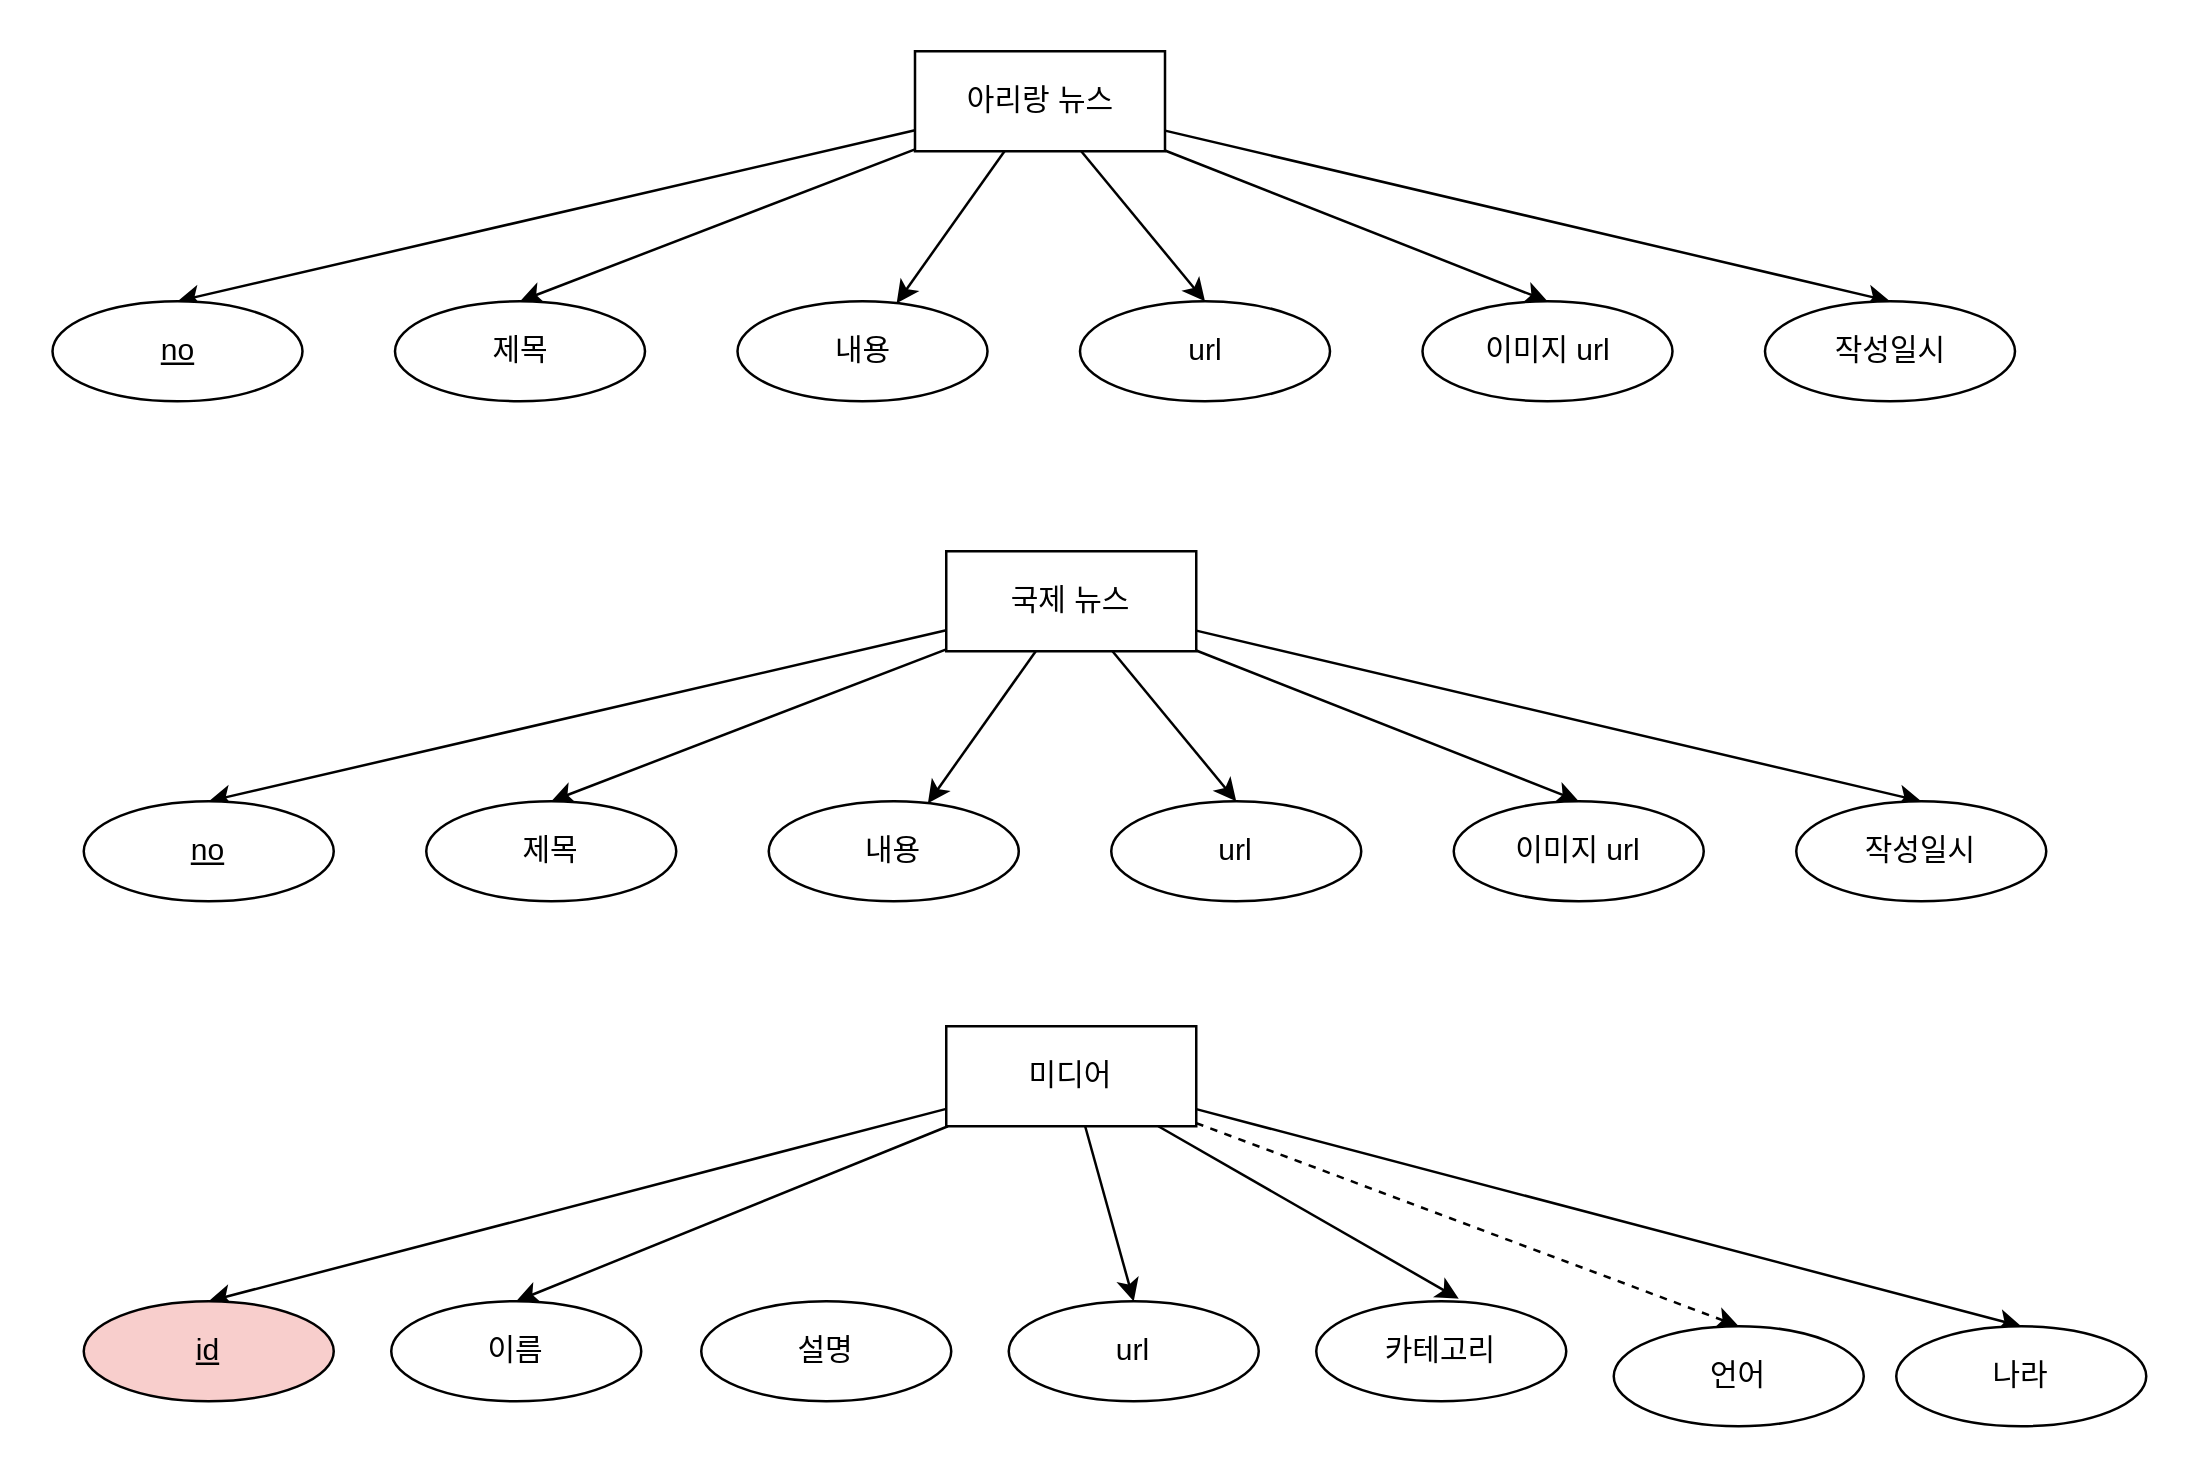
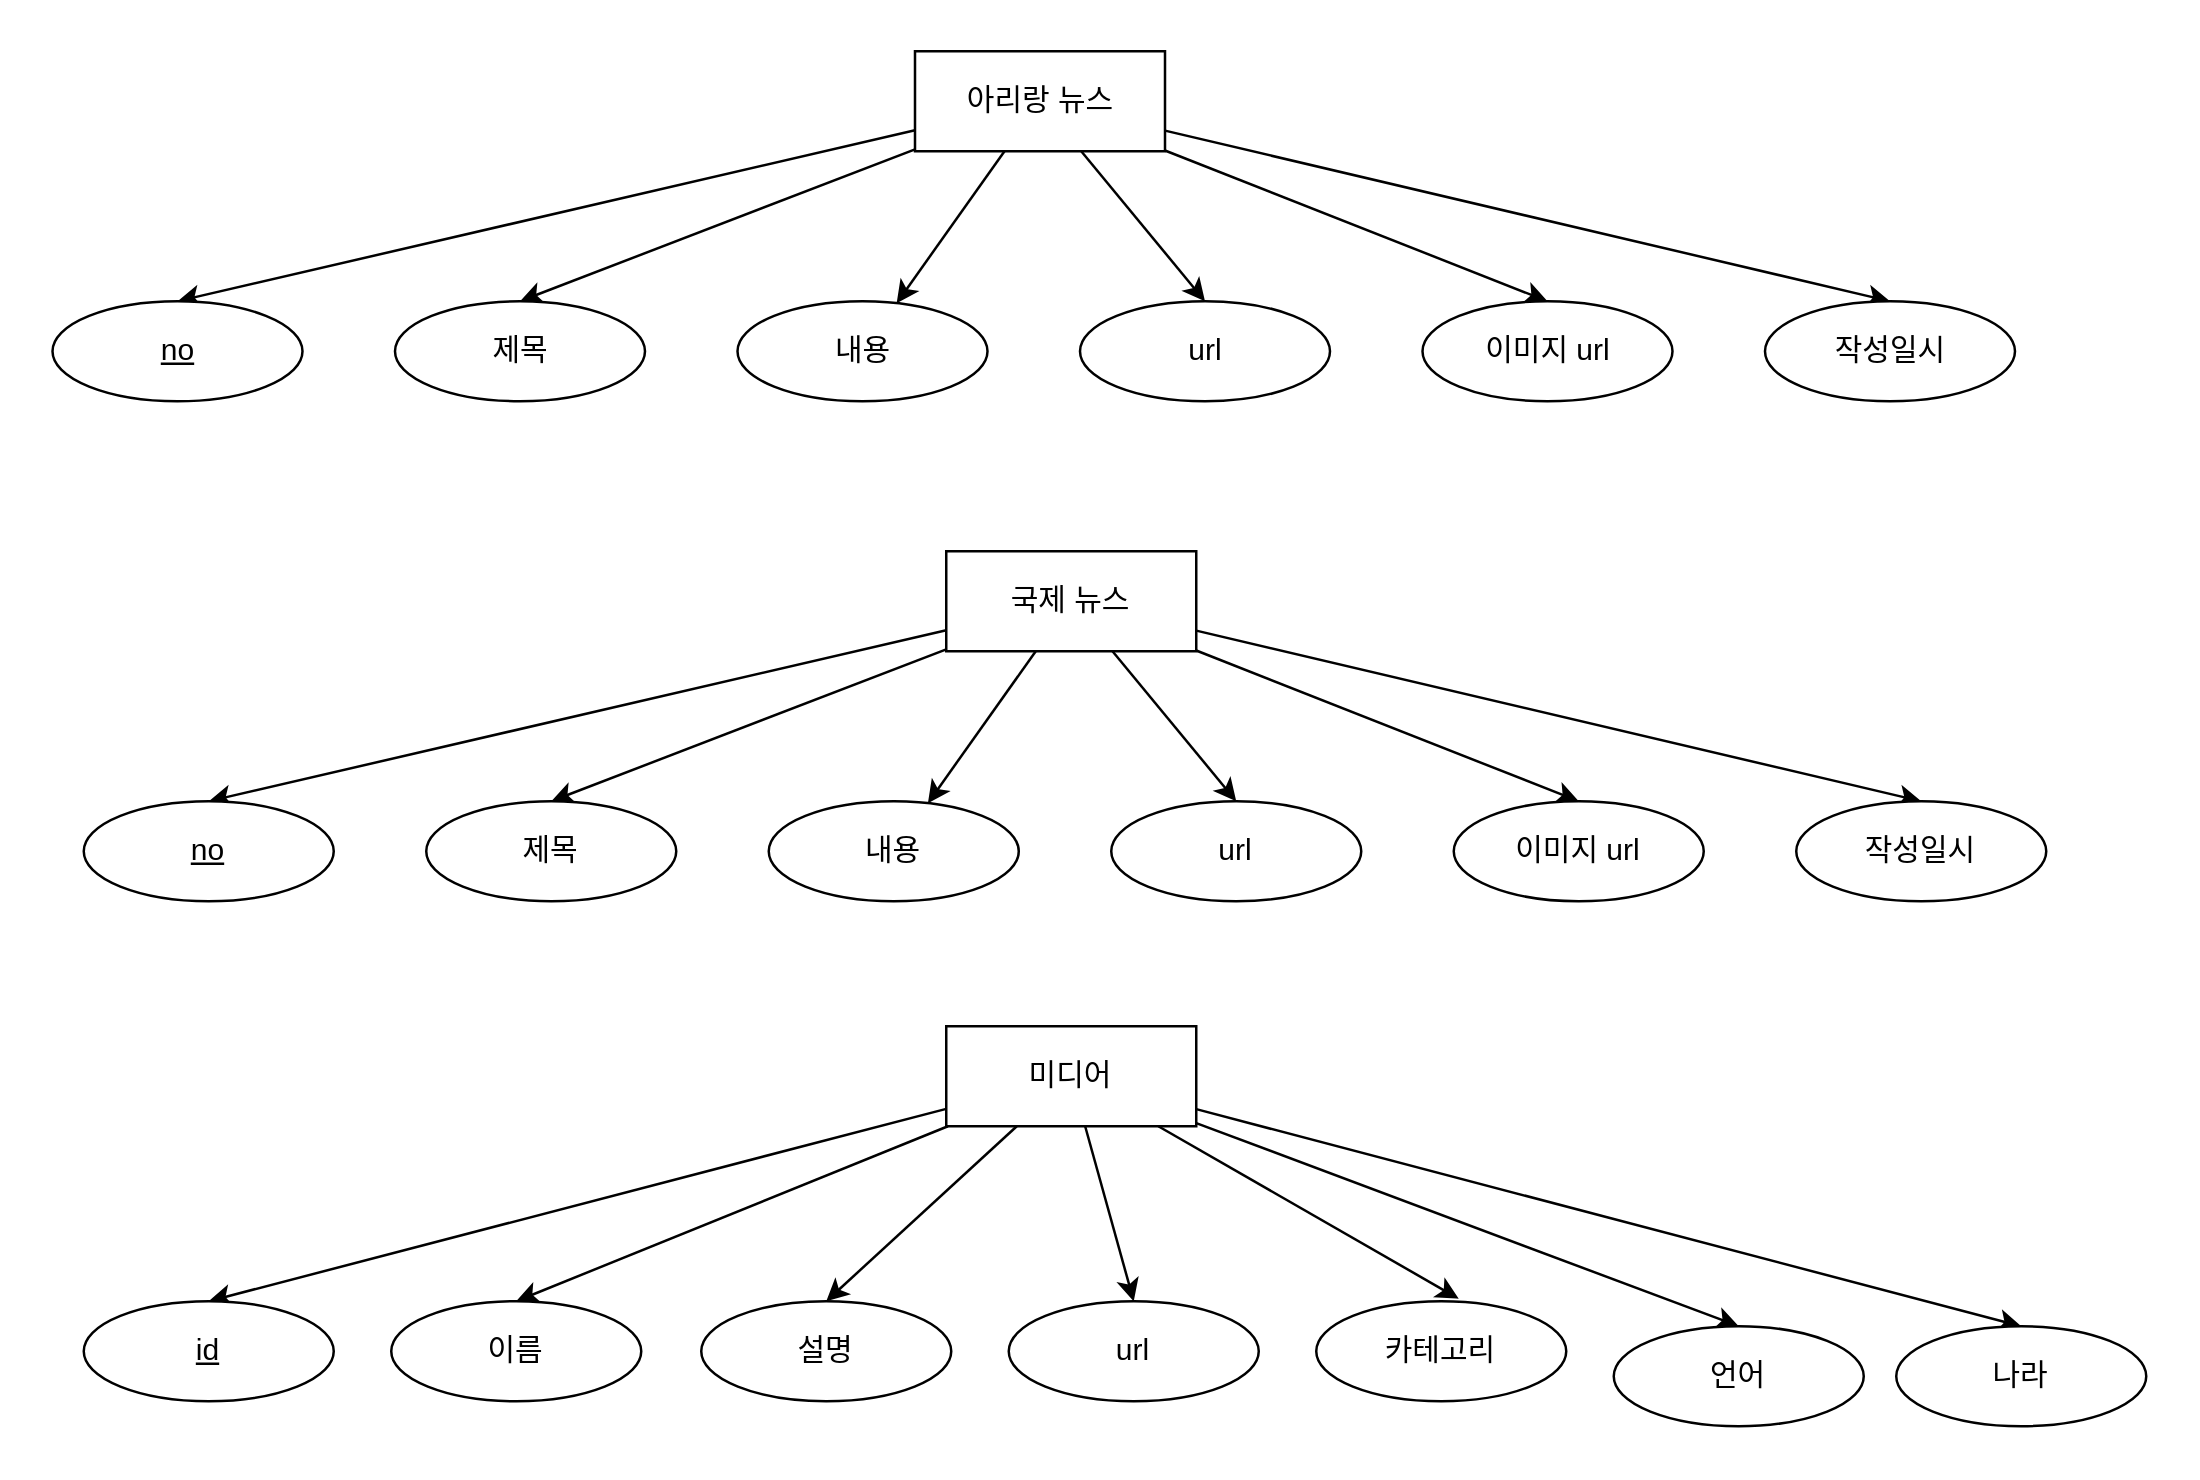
none -> (927, 1208)
(1459, 1221) -> (1459, 1221)
(209, 1351) -> (209, 1351)
